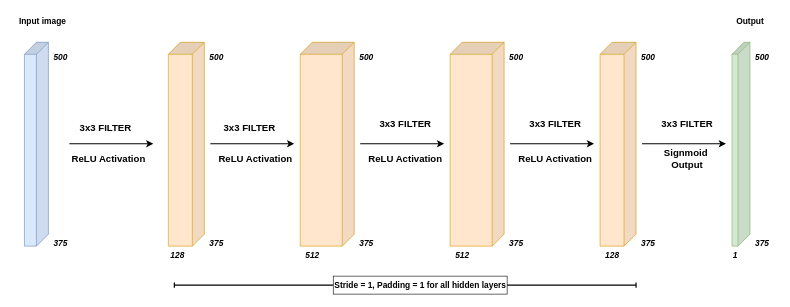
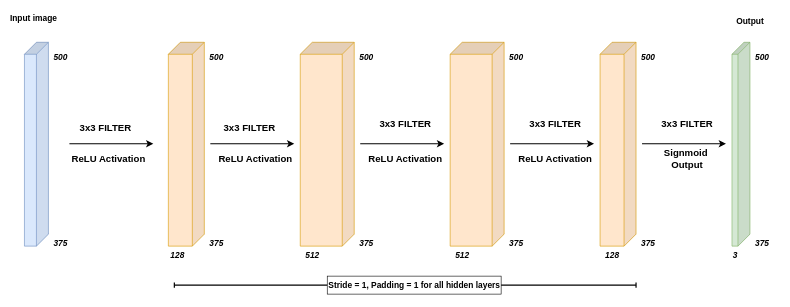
(42, 21) -> (33, 18)
(736, 255) -> (736, 255)
(420, 285) -> (414, 285)
